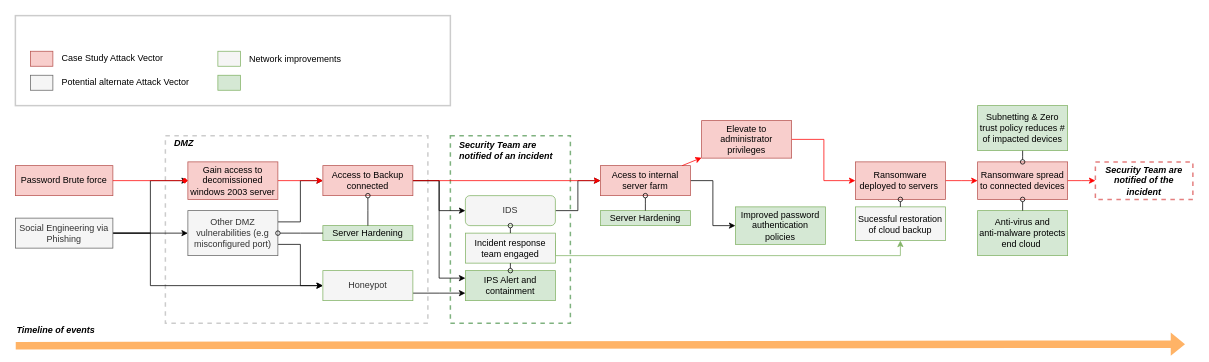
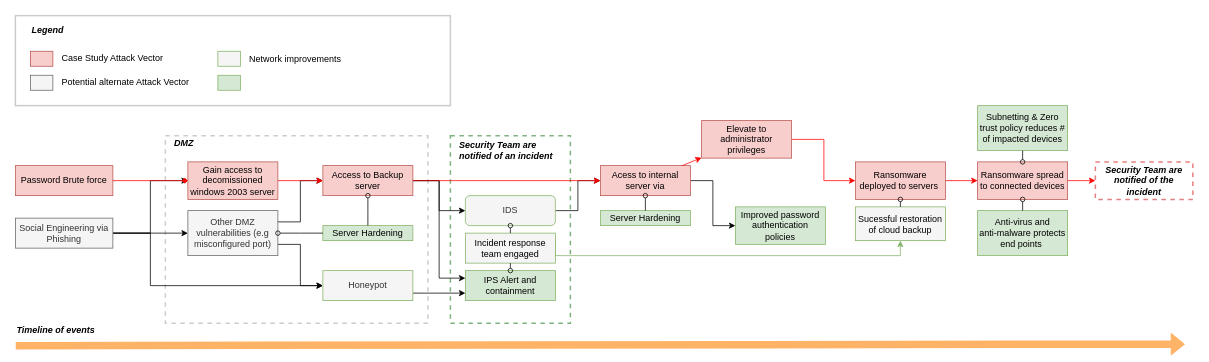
none -> (53, 30)
(368, 180) -> (368, 180)
(645, 180) -> (645, 180)
(1023, 233) -> (1023, 233)
